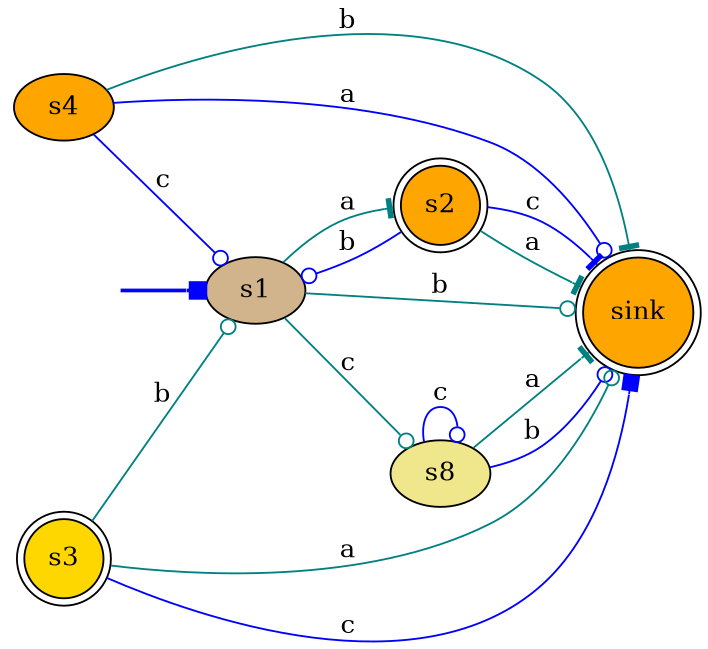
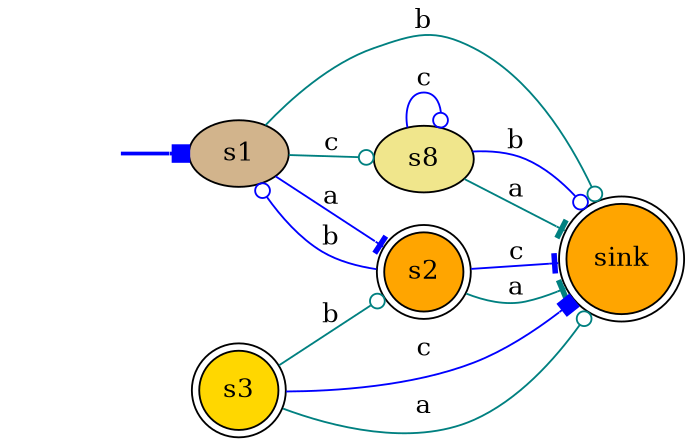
(64, 107) -> none
(329, 227) -> (325, 209)
(158, 427) -> (325, 335)
